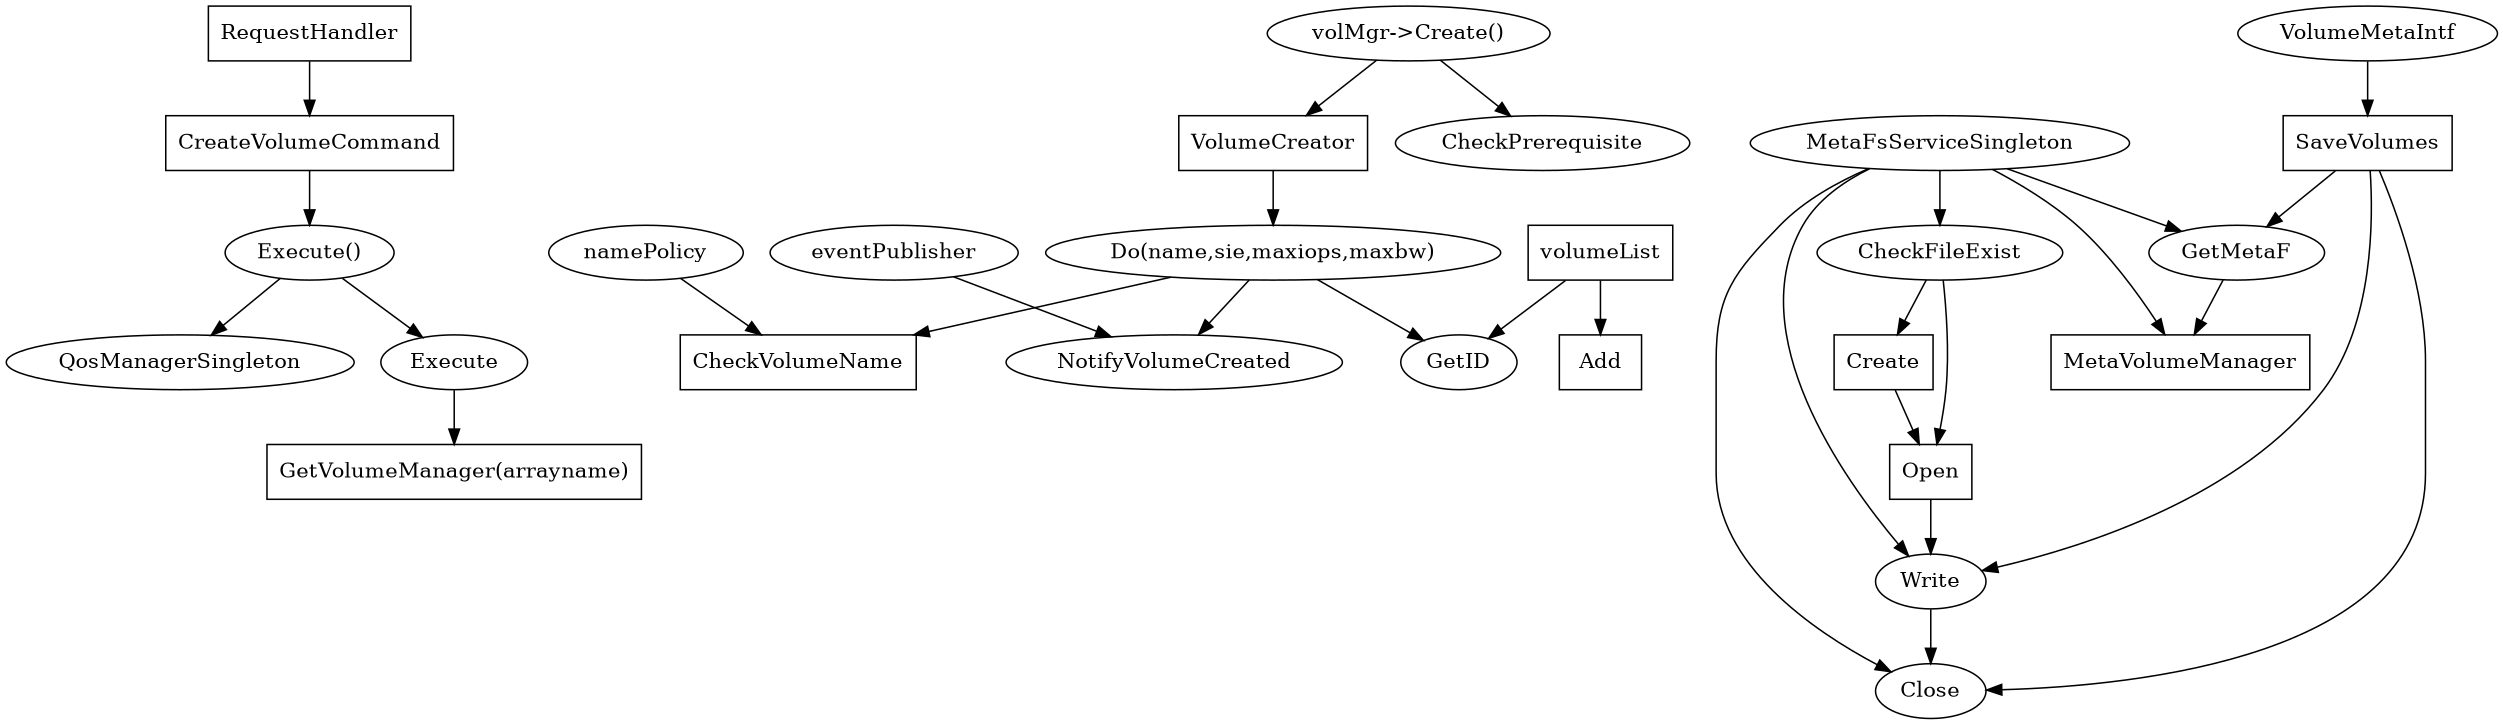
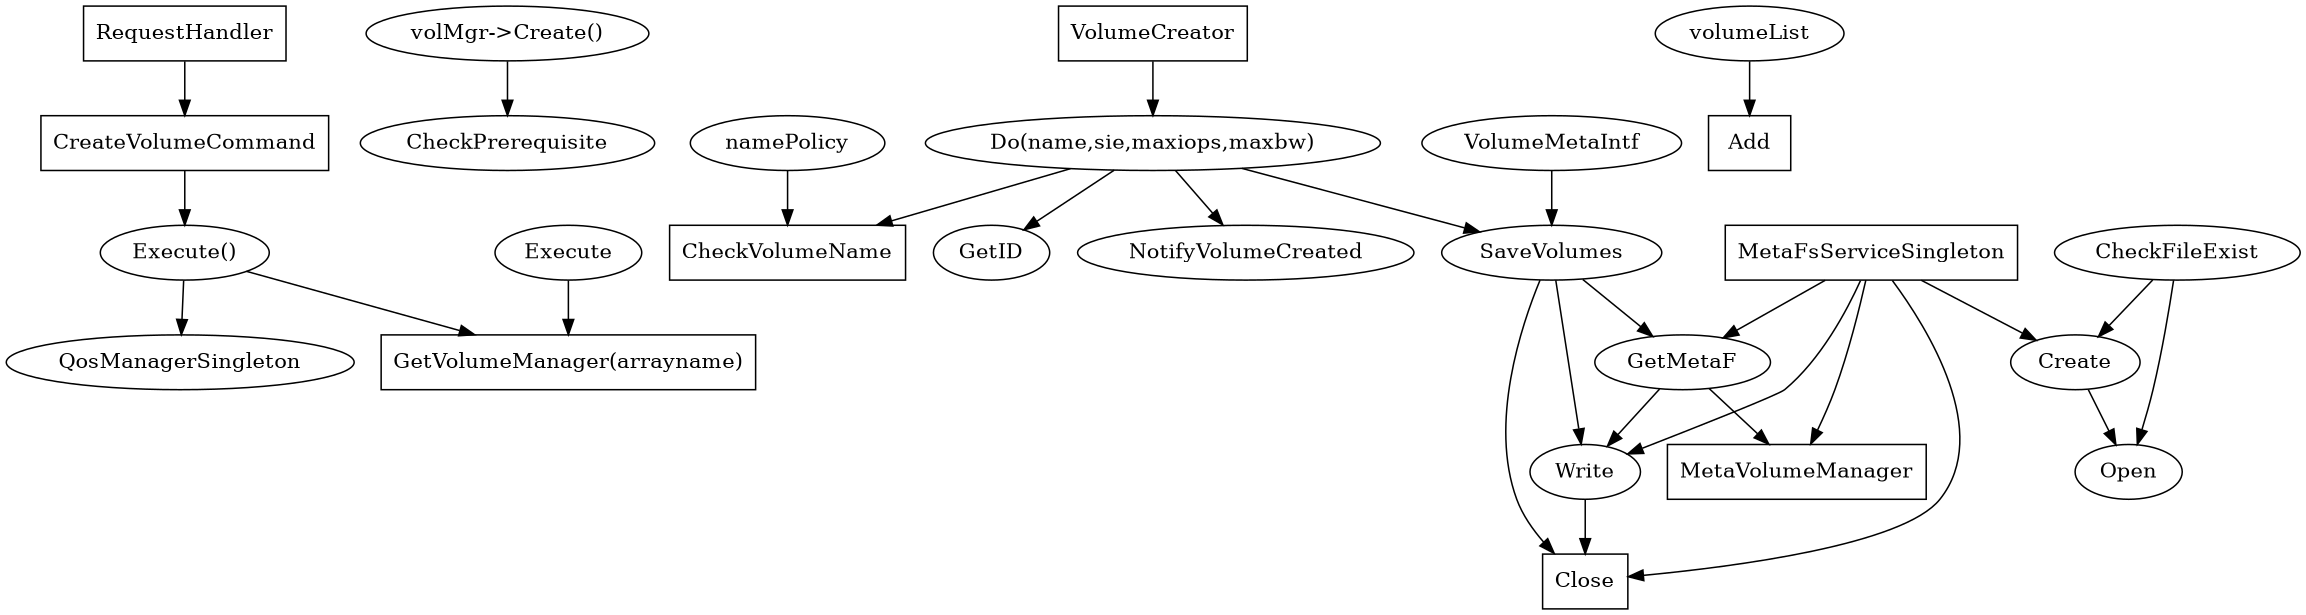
(1348, 83) -> none
(1940, 143) -> (1871, 253)
(2368, 143) -> (1552, 253)
(1940, 190) -> (1972, 307)
none -> (1353, 198)
(894, 253) -> none
(1600, 253) -> (1750, 33)
(376, 303) -> (353, 301)
(1533, 305) -> none
(1884, 362) -> (2075, 362)
(1931, 472) -> (2129, 472)
(1931, 519) -> (1639, 412)
(1931, 691) -> (1585, 581)
